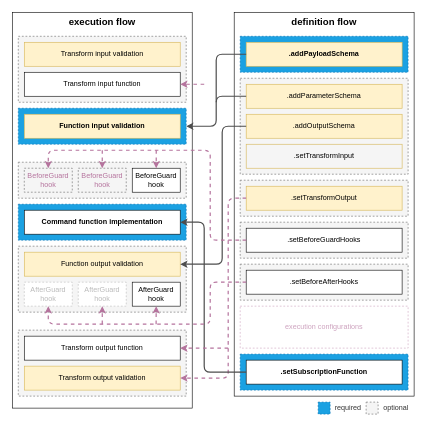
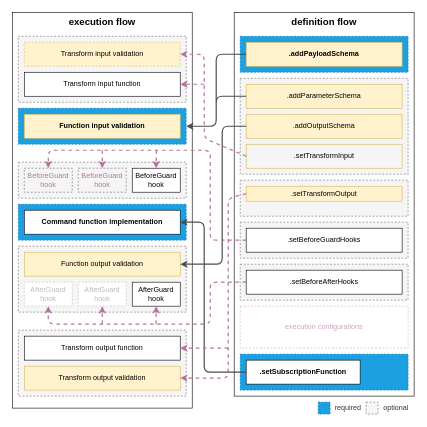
(102, 54) -> (102, 54)
none -> (204, 109)
(324, 198) -> (324, 194)
(324, 372) -> (303, 372)
